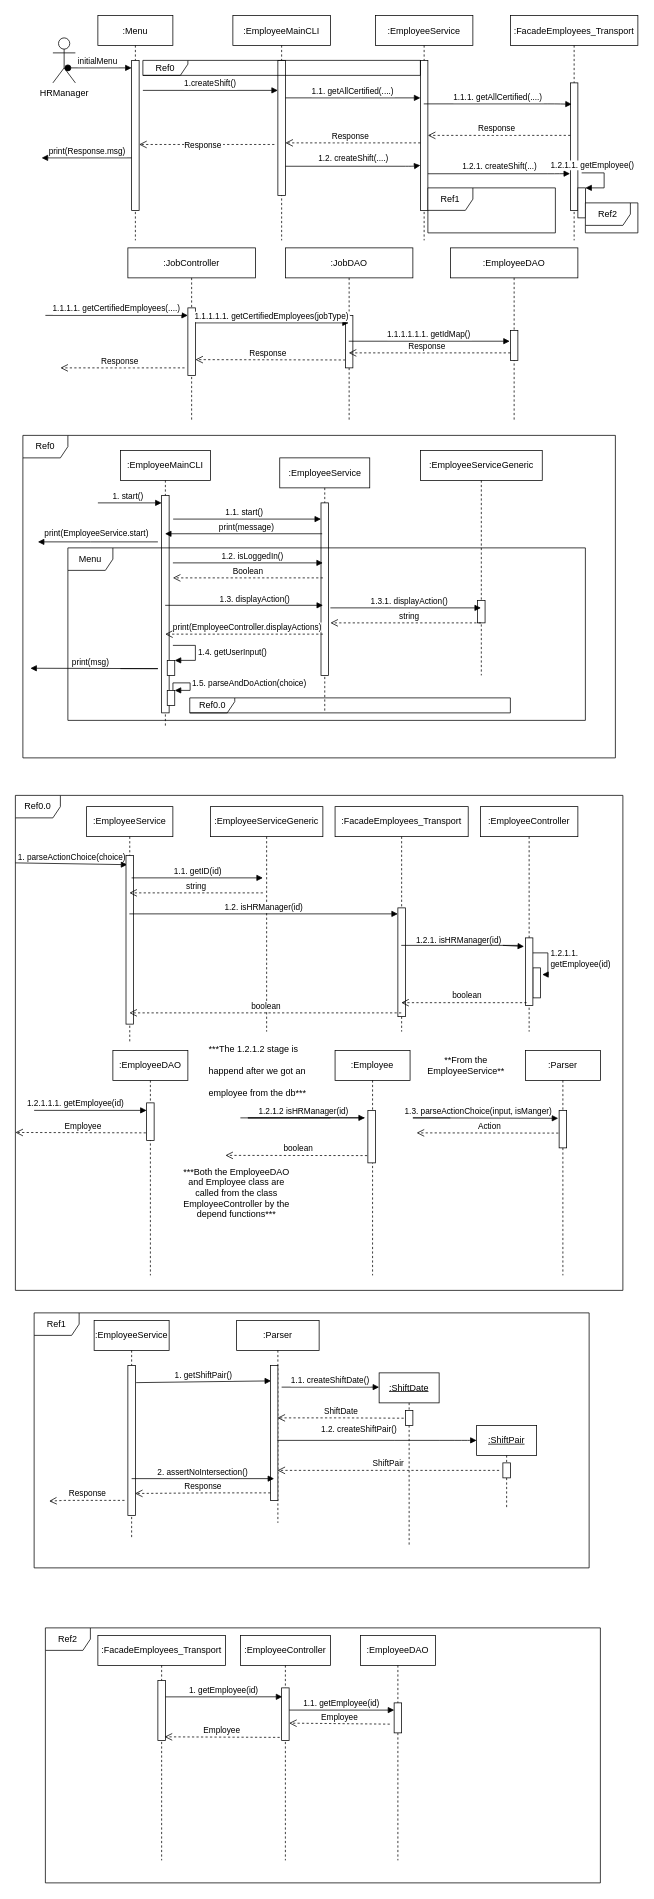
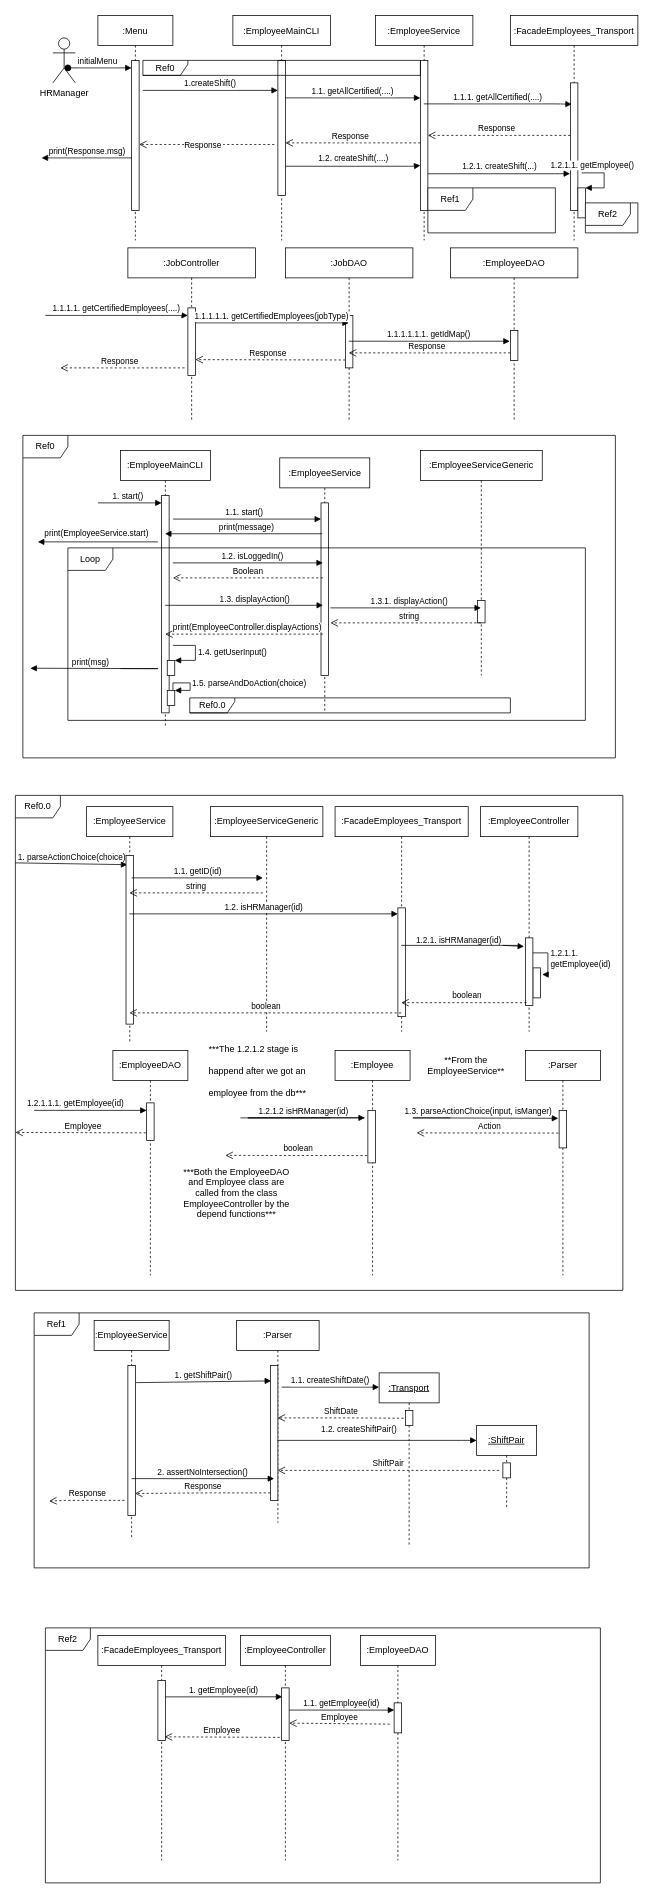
(90, 559) -> (90, 559)
(409, 1388) -> (409, 1388)
